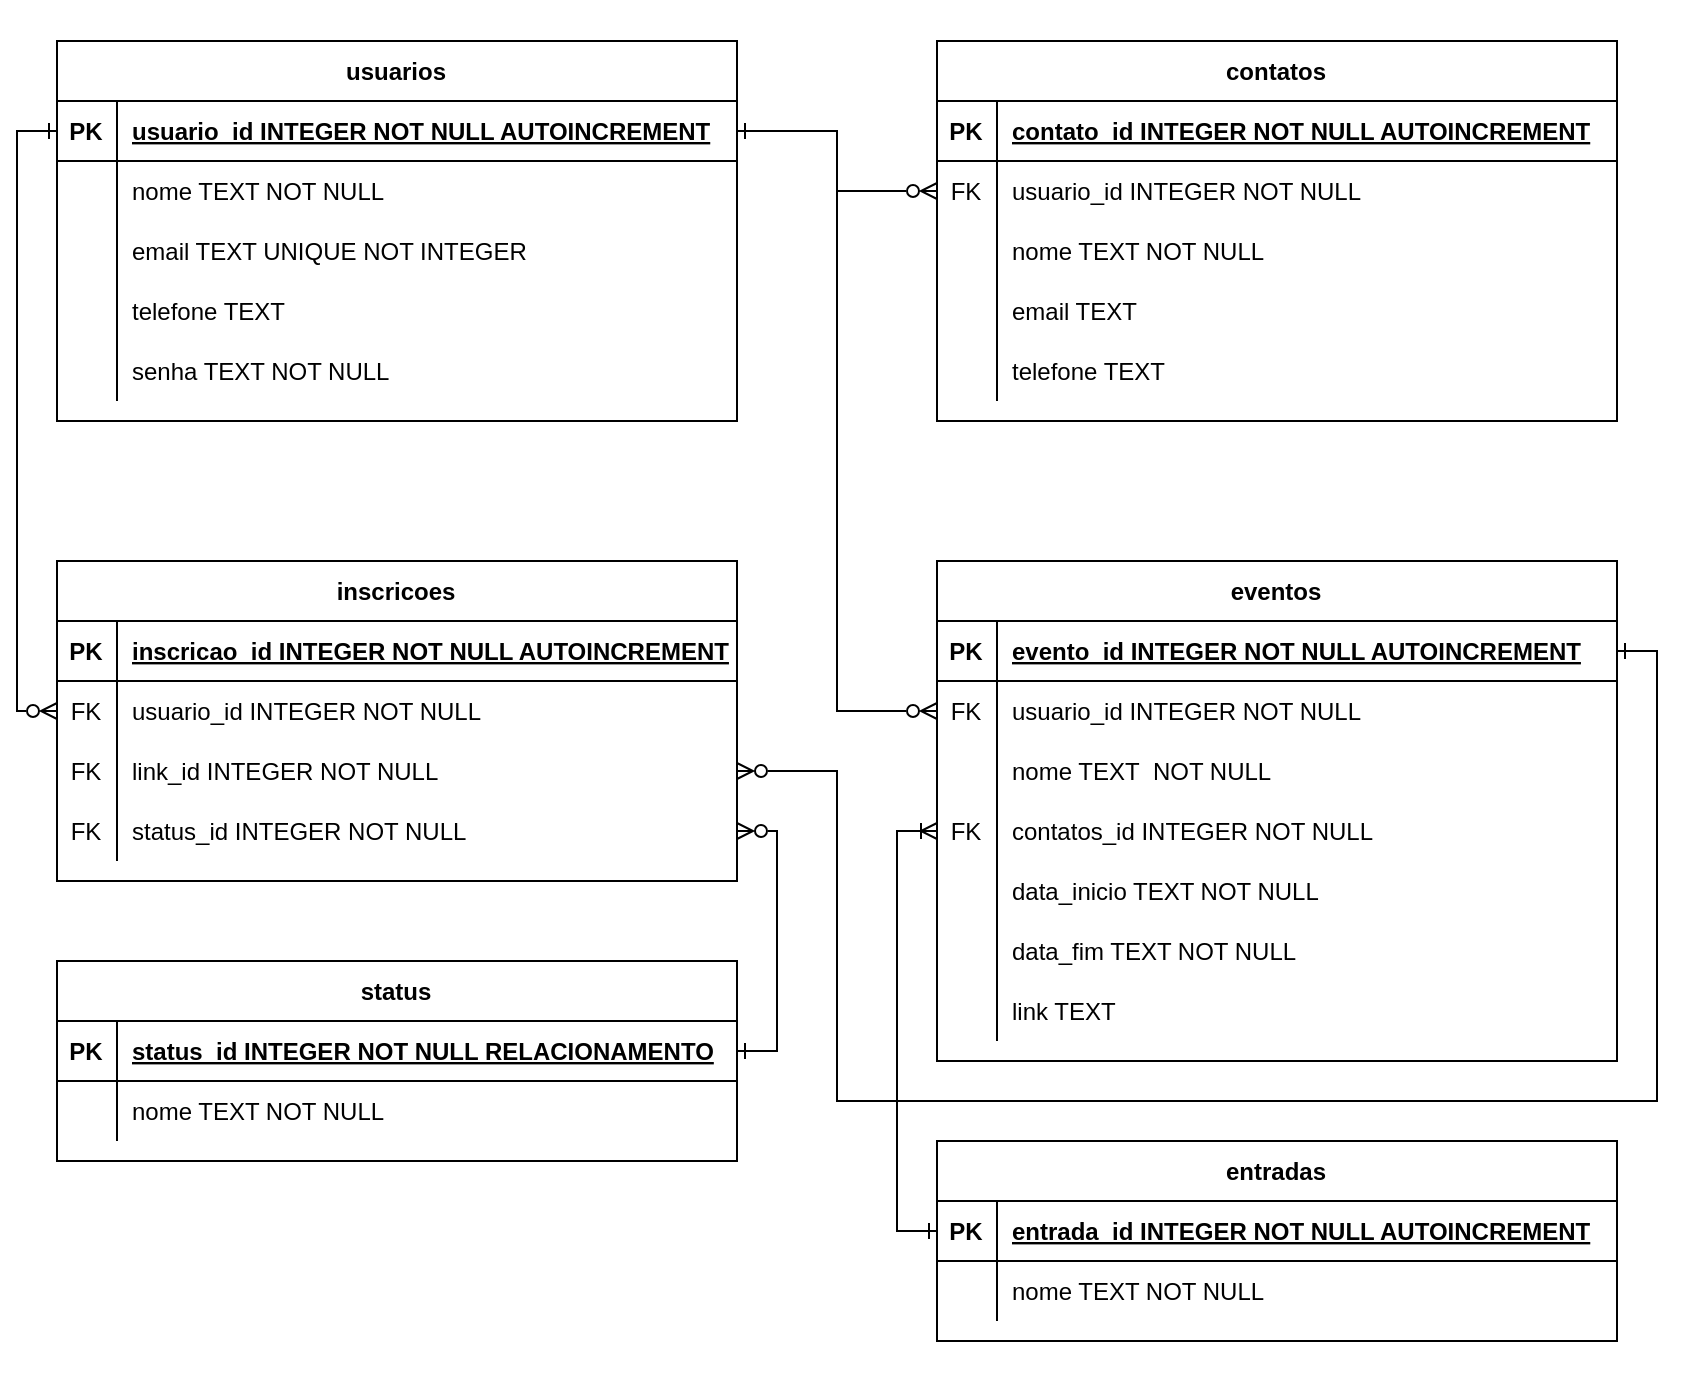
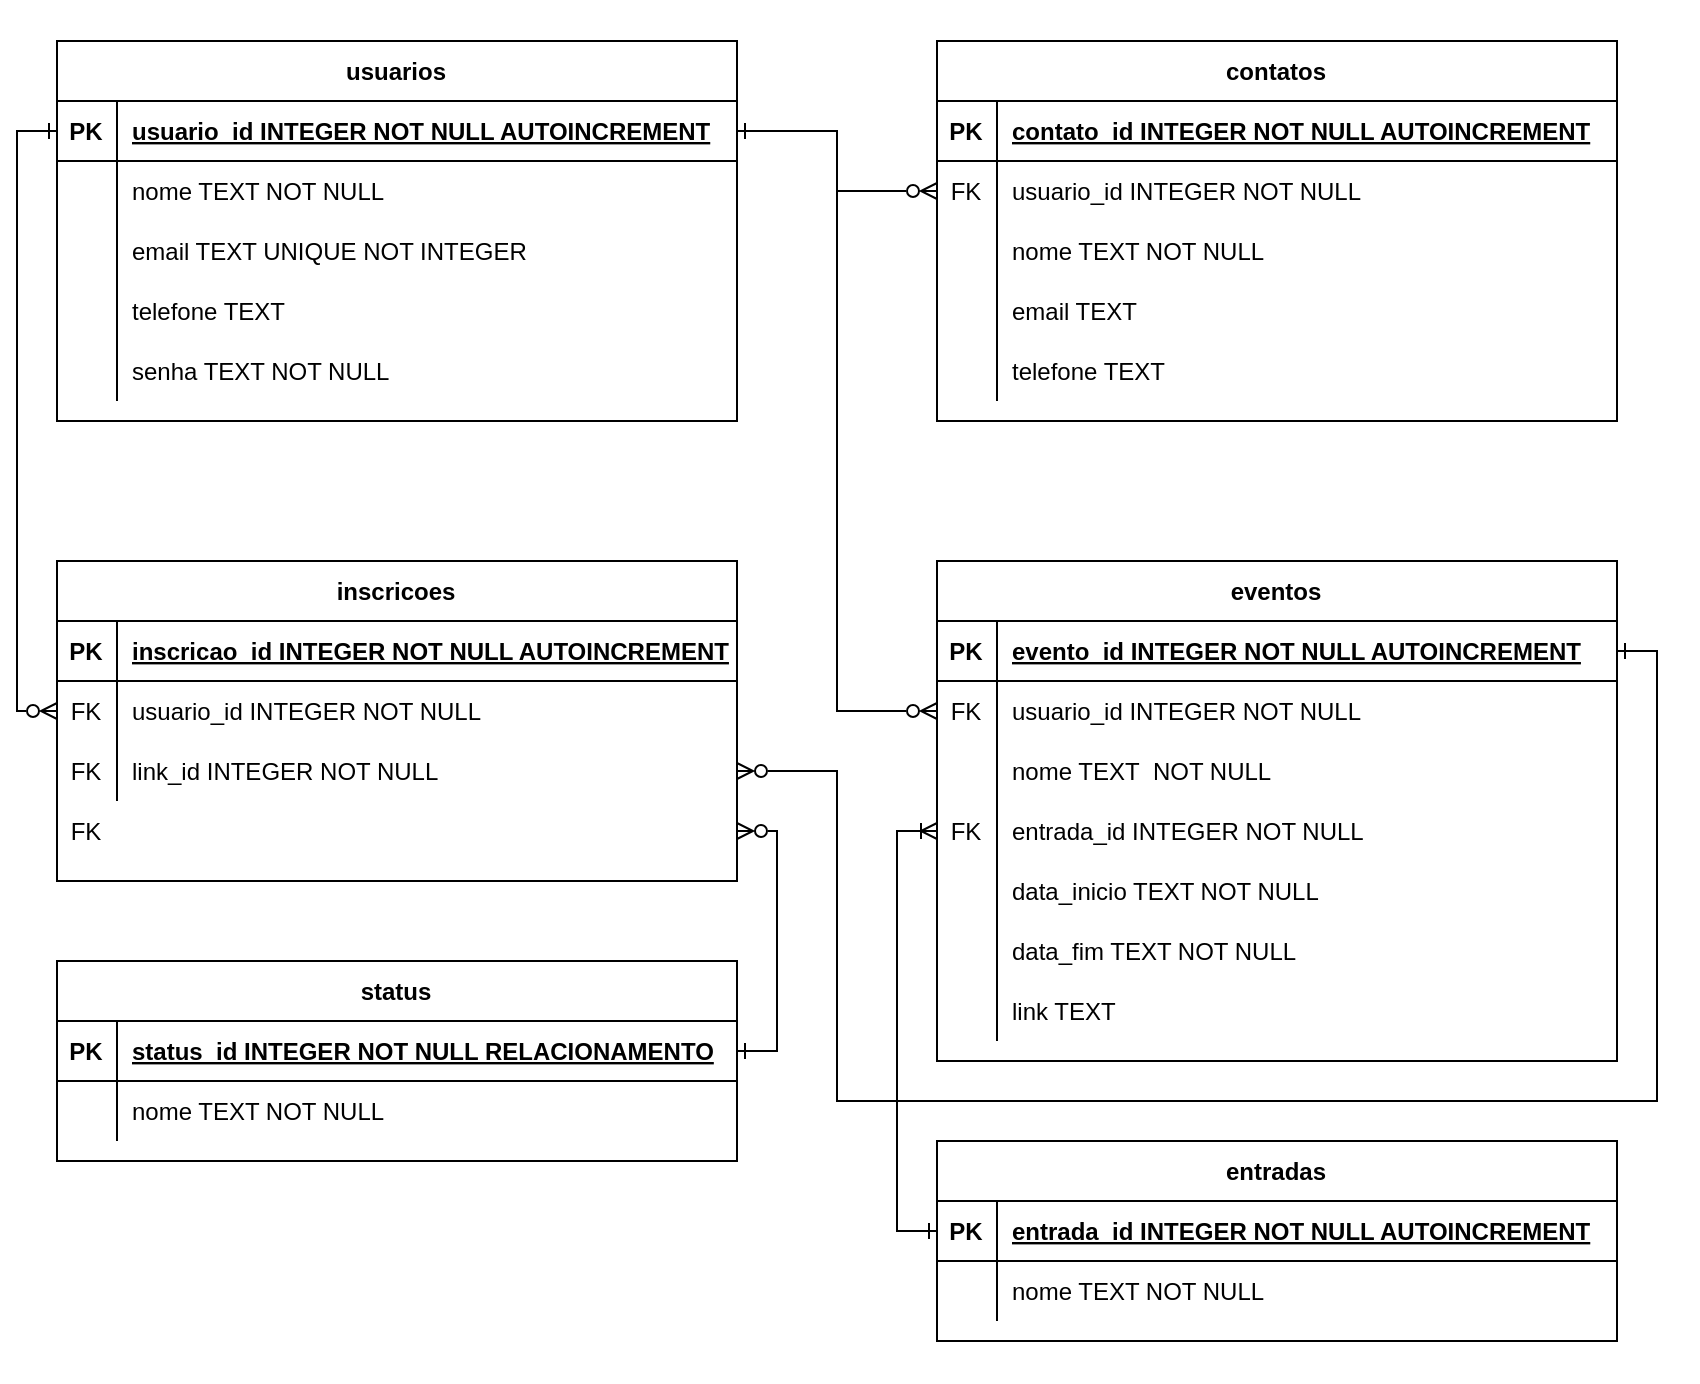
(427, 831) -> none
(1188, 832) -> (1181, 832)
